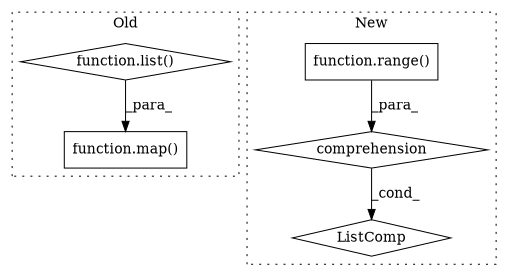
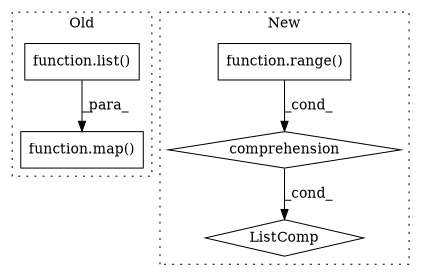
(126, 62) -> (82, 62)
(395, 106) -> (309, 106)
